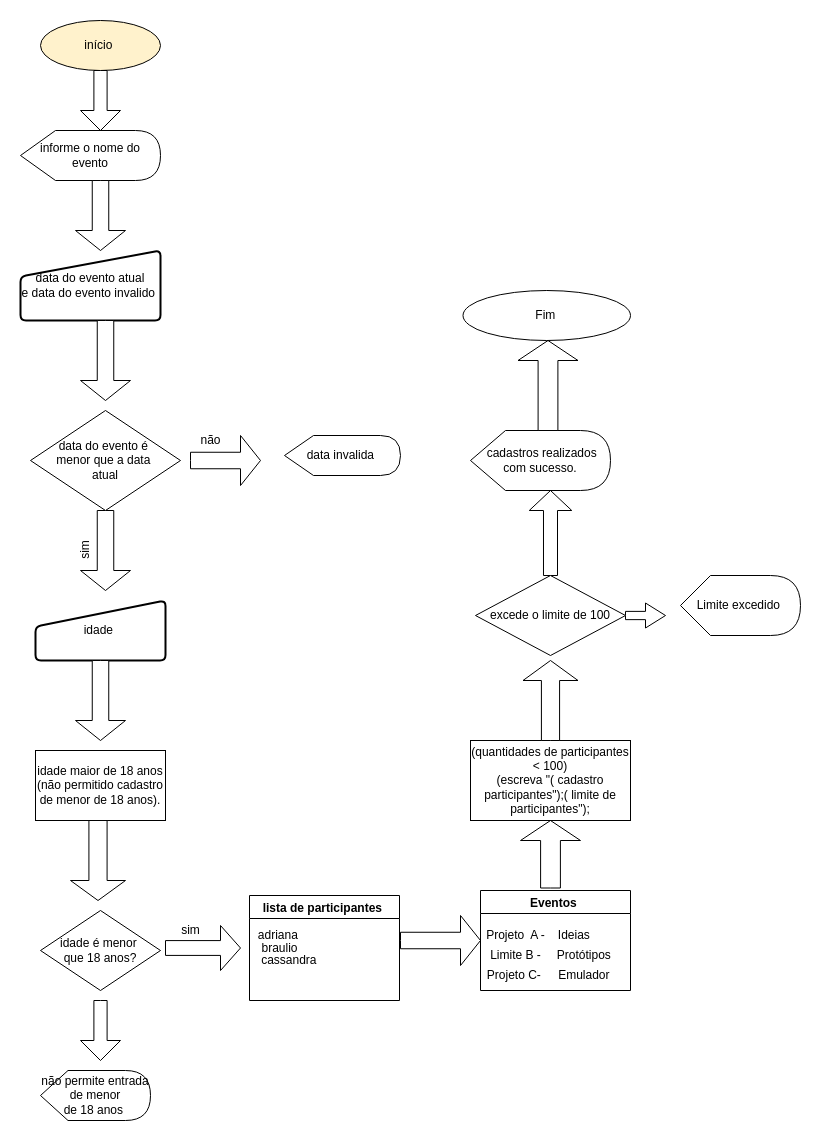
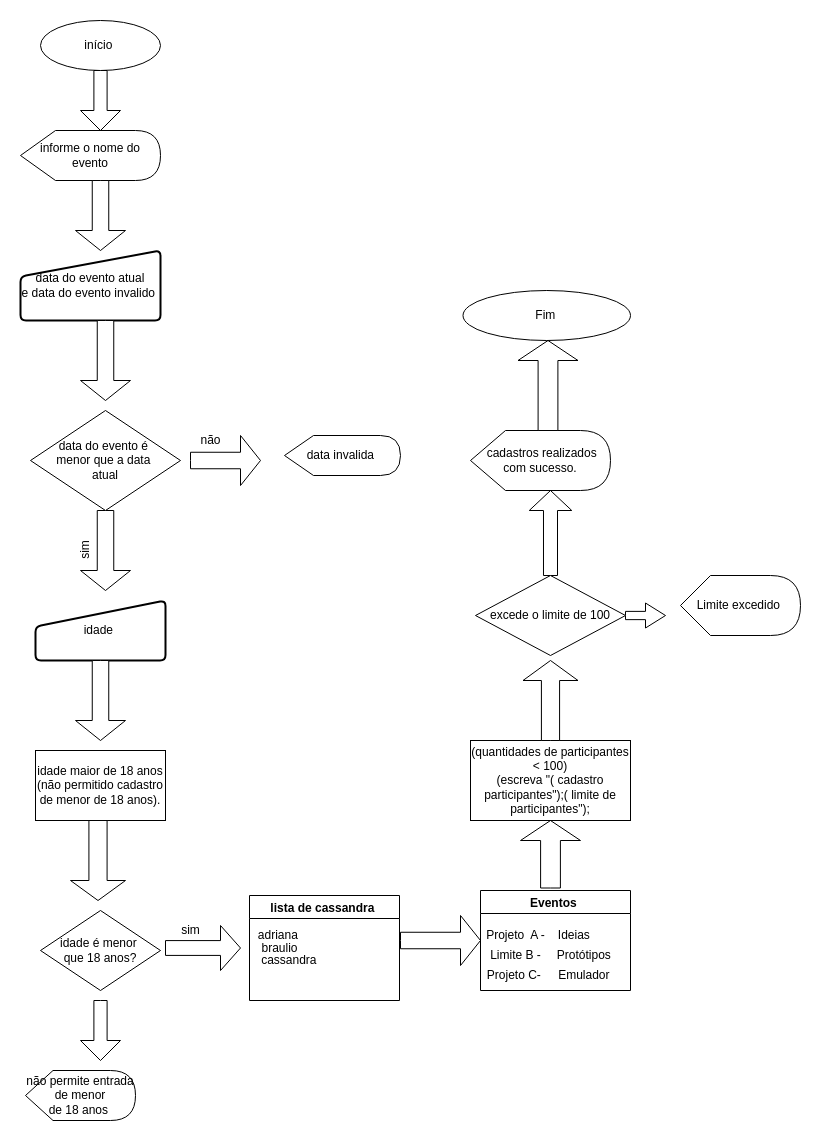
(101, 46) -> (101, 46)
(324, 908) -> (324, 908)
(96, 1096) -> (81, 1096)
